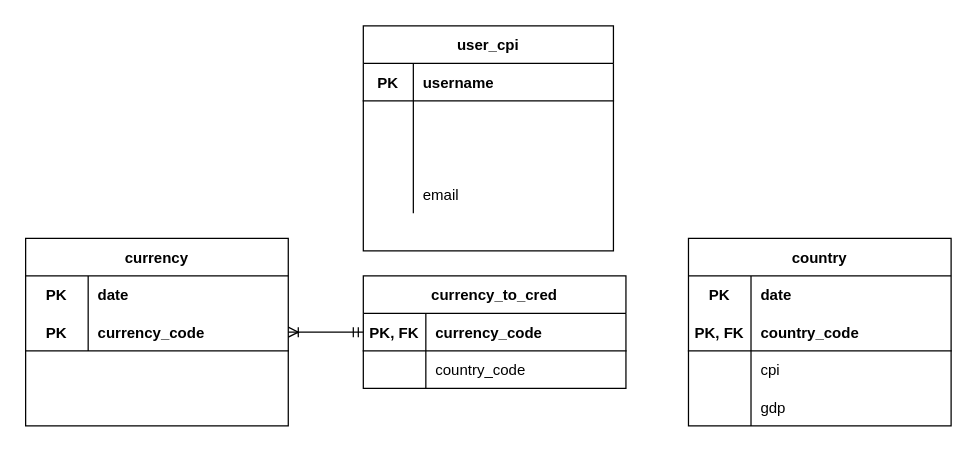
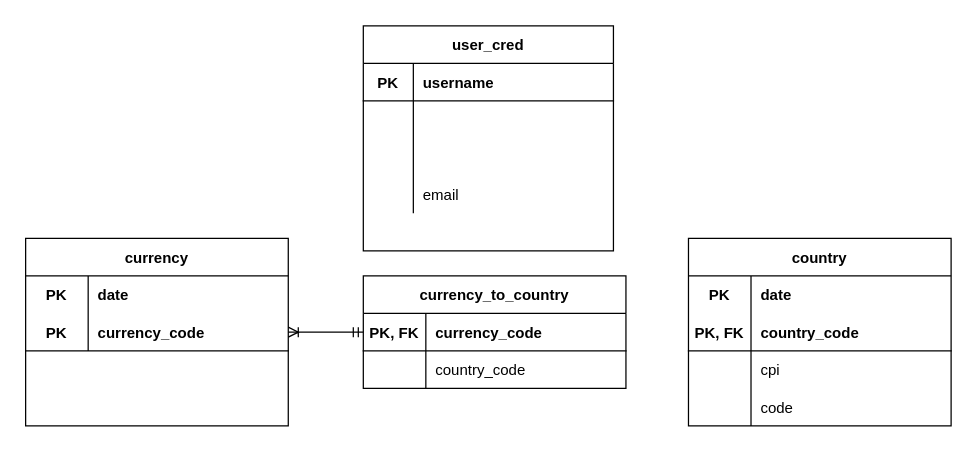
(488, 45) -> (488, 45)
(494, 295) -> (494, 295)
(773, 408) -> (777, 408)
